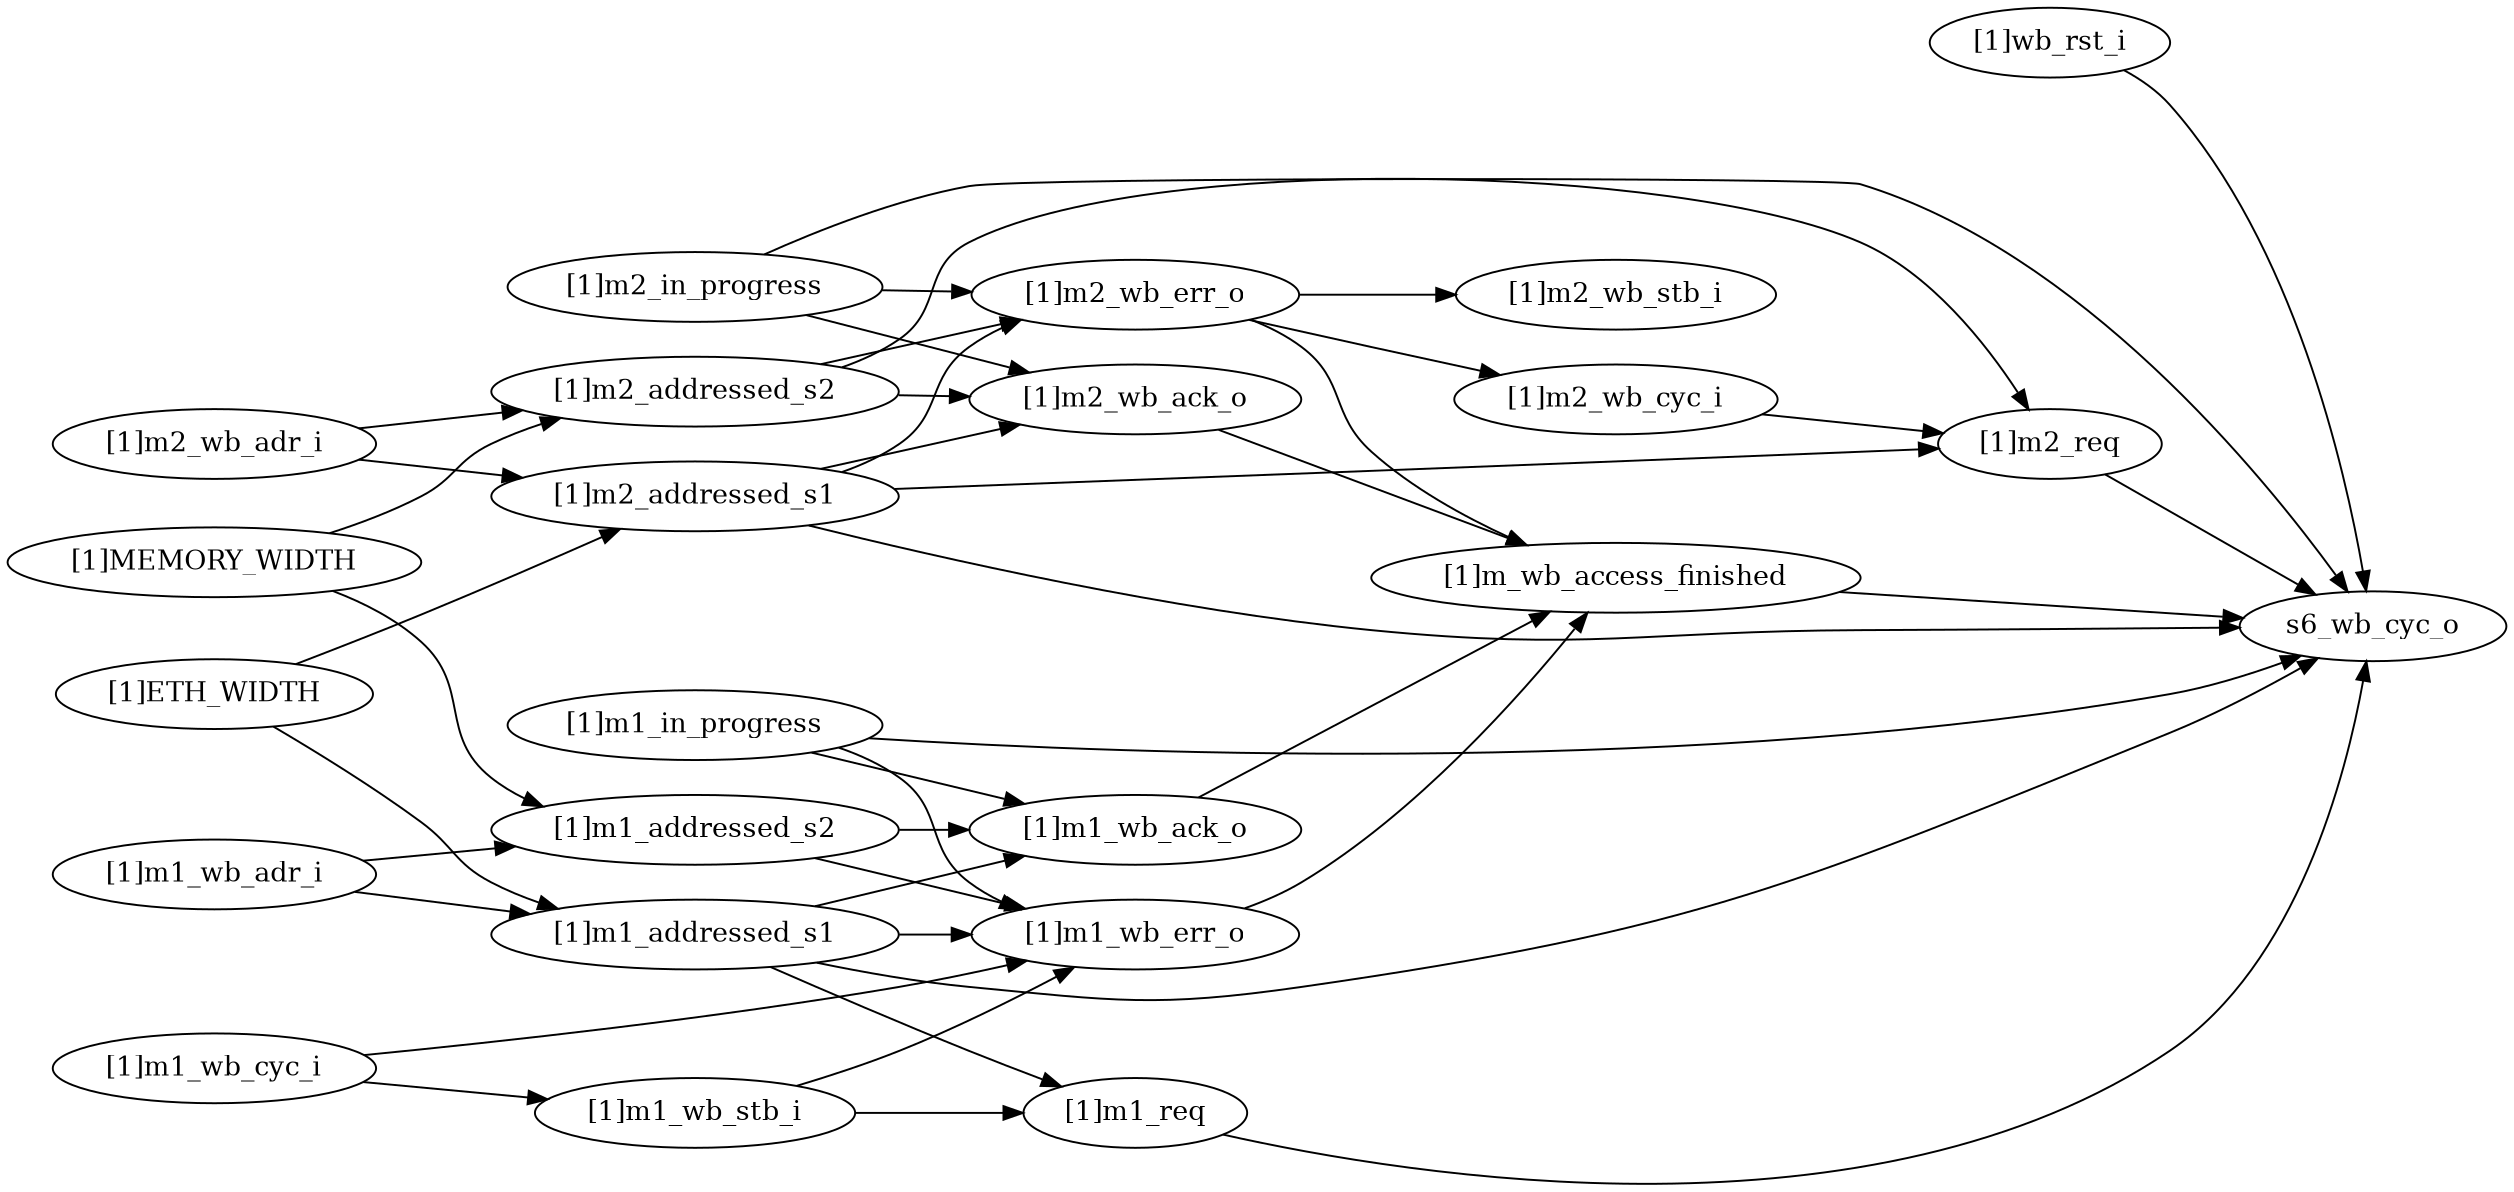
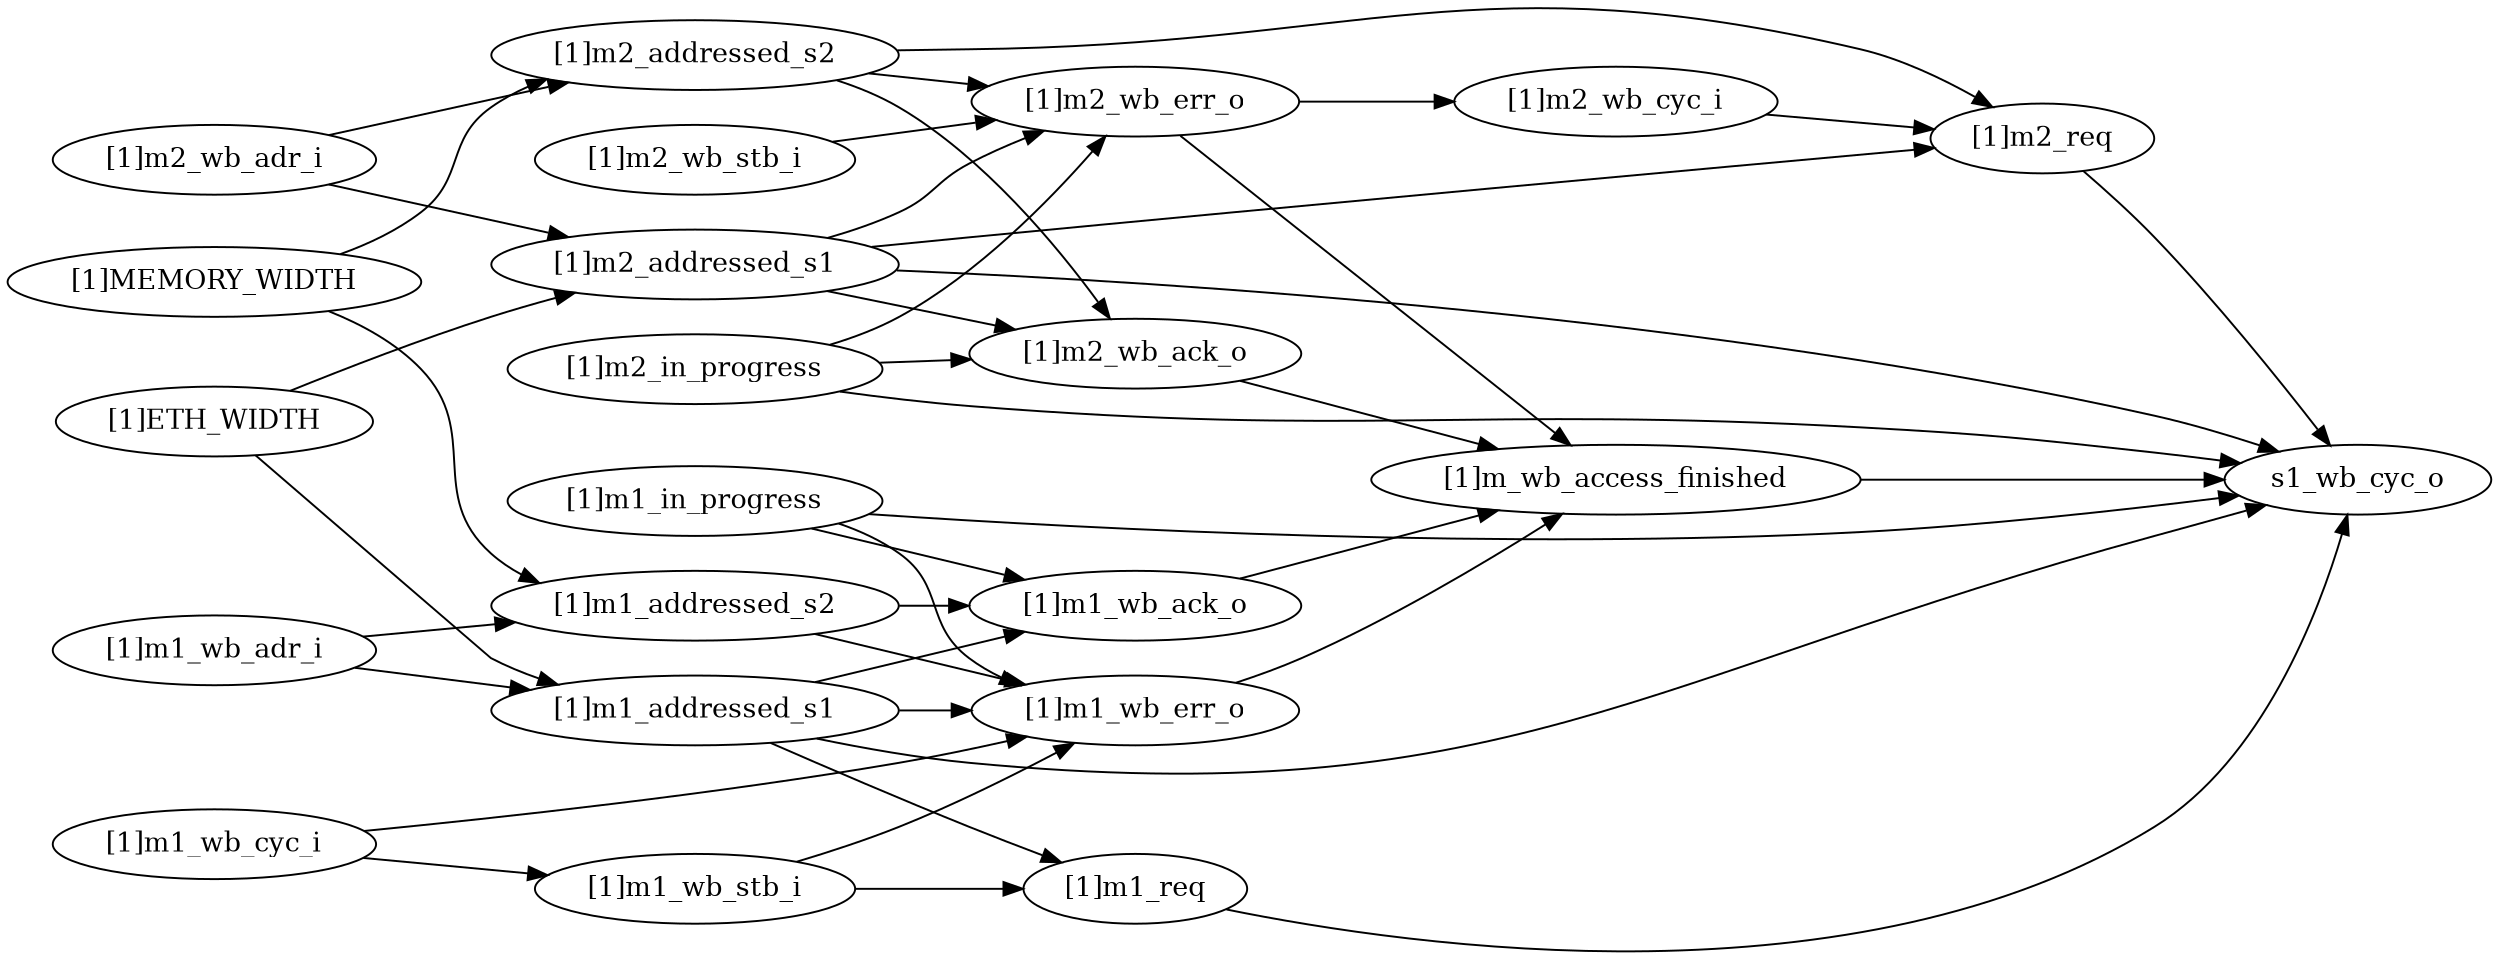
(2050, 43) -> none
(1368, 295) -> (904, 132)
(2373, 626) -> (2358, 480)
